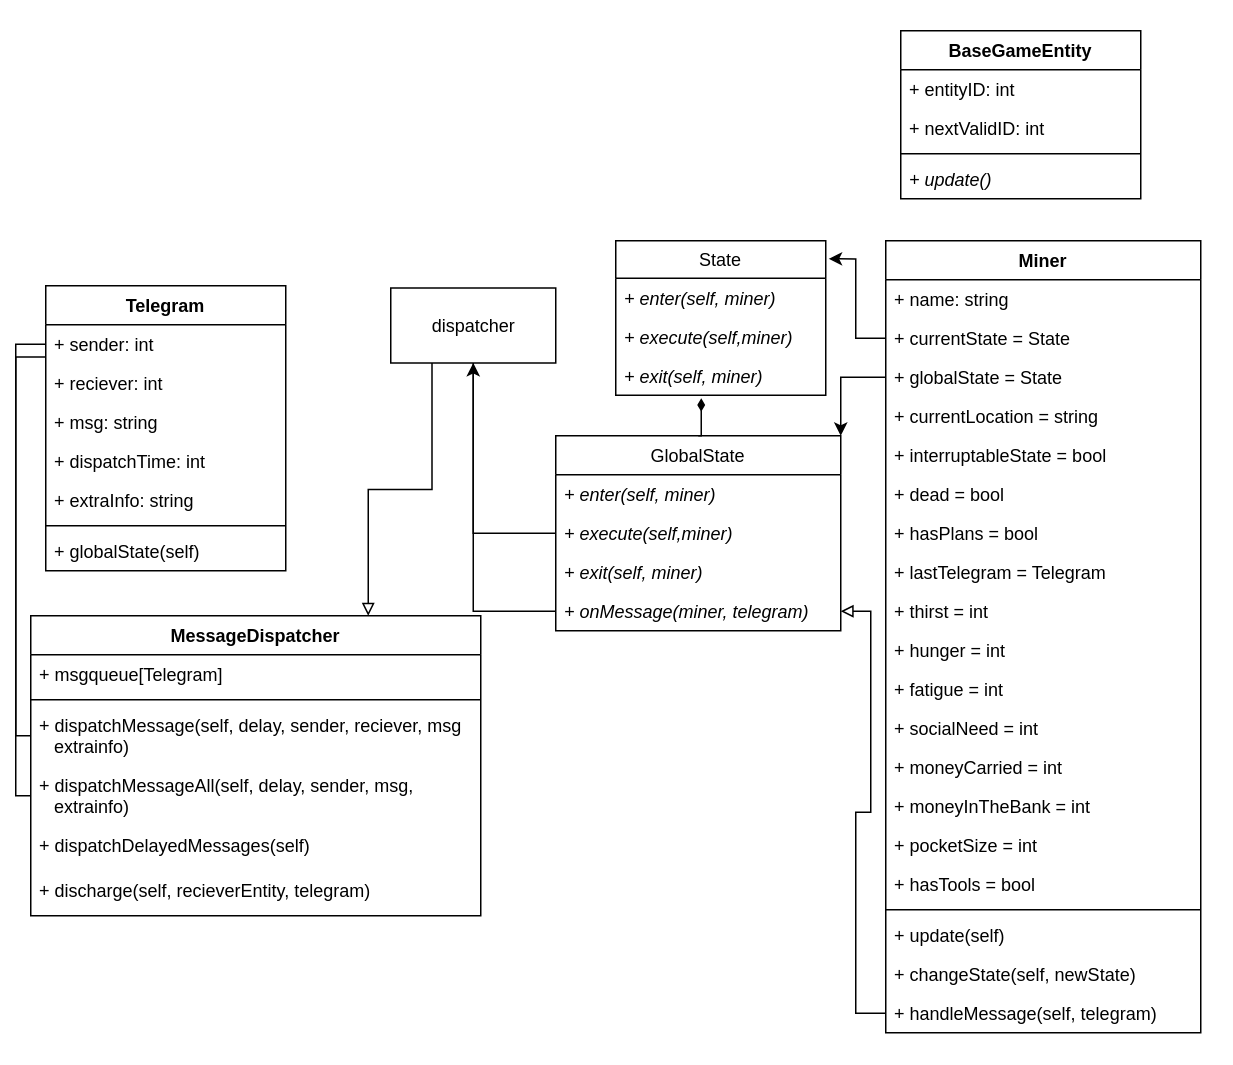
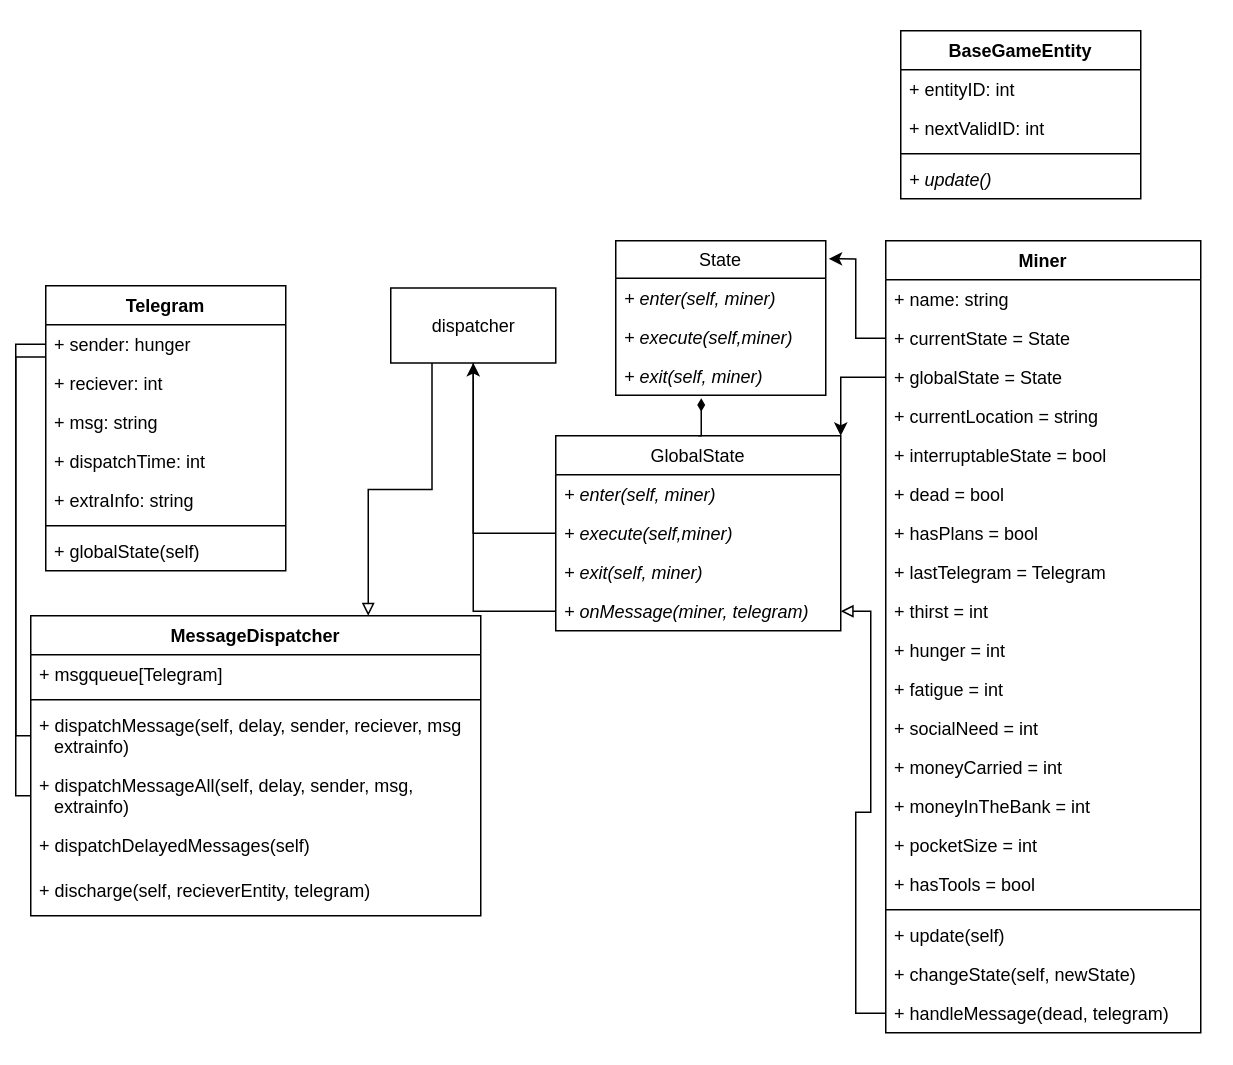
(110, 345) -> (128, 345)
(1036, 1014) -> (1039, 1014)
